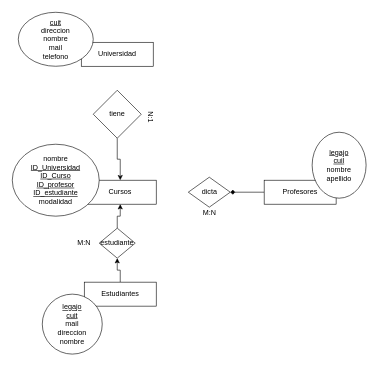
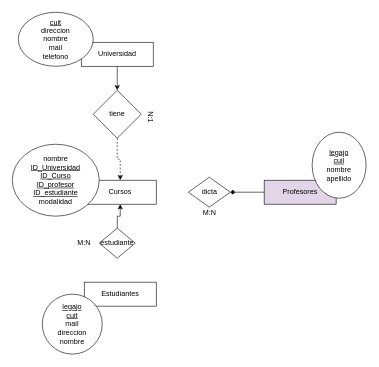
none -> (117, 84)
(117, 158) -> (117, 158)
(300, 192) -> (300, 192)
(117, 267) -> none
